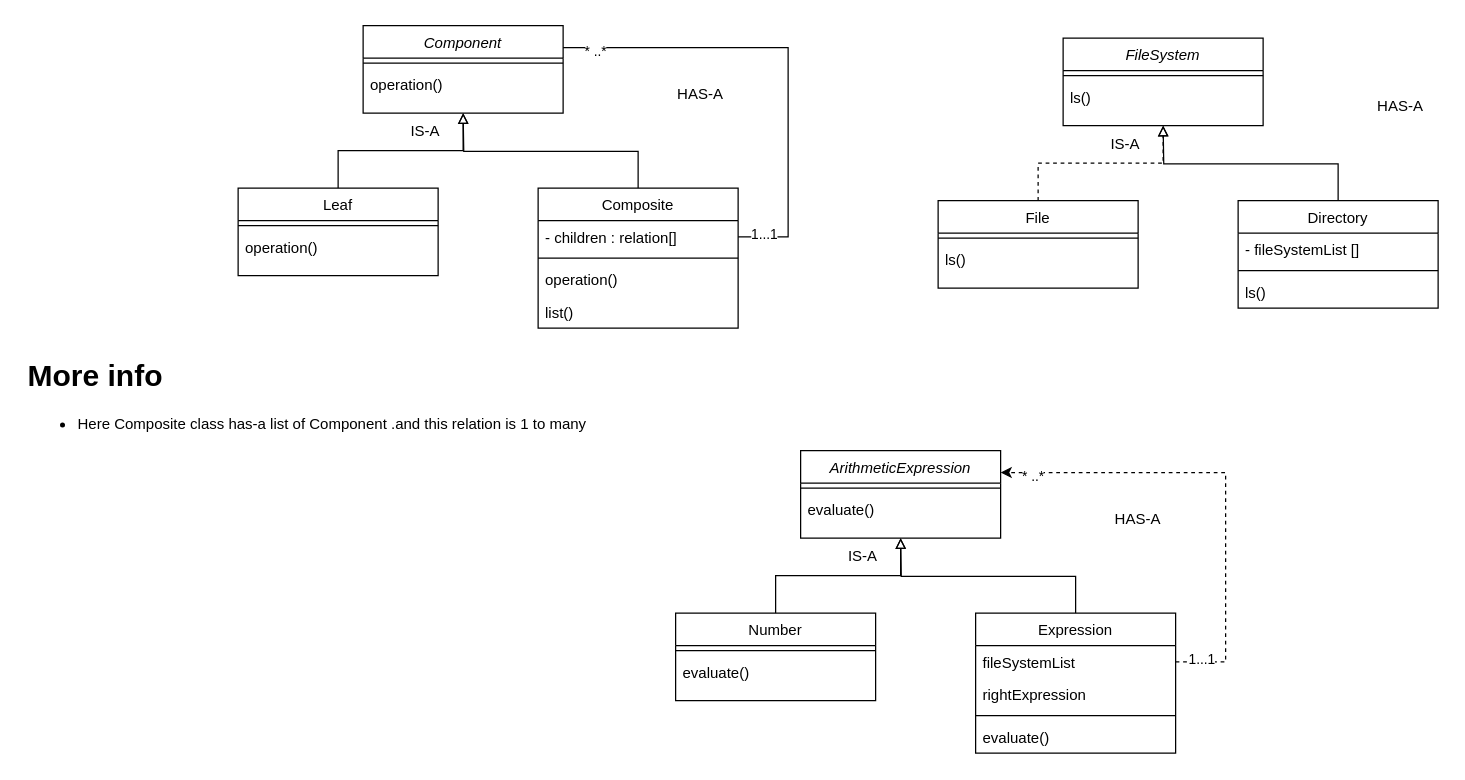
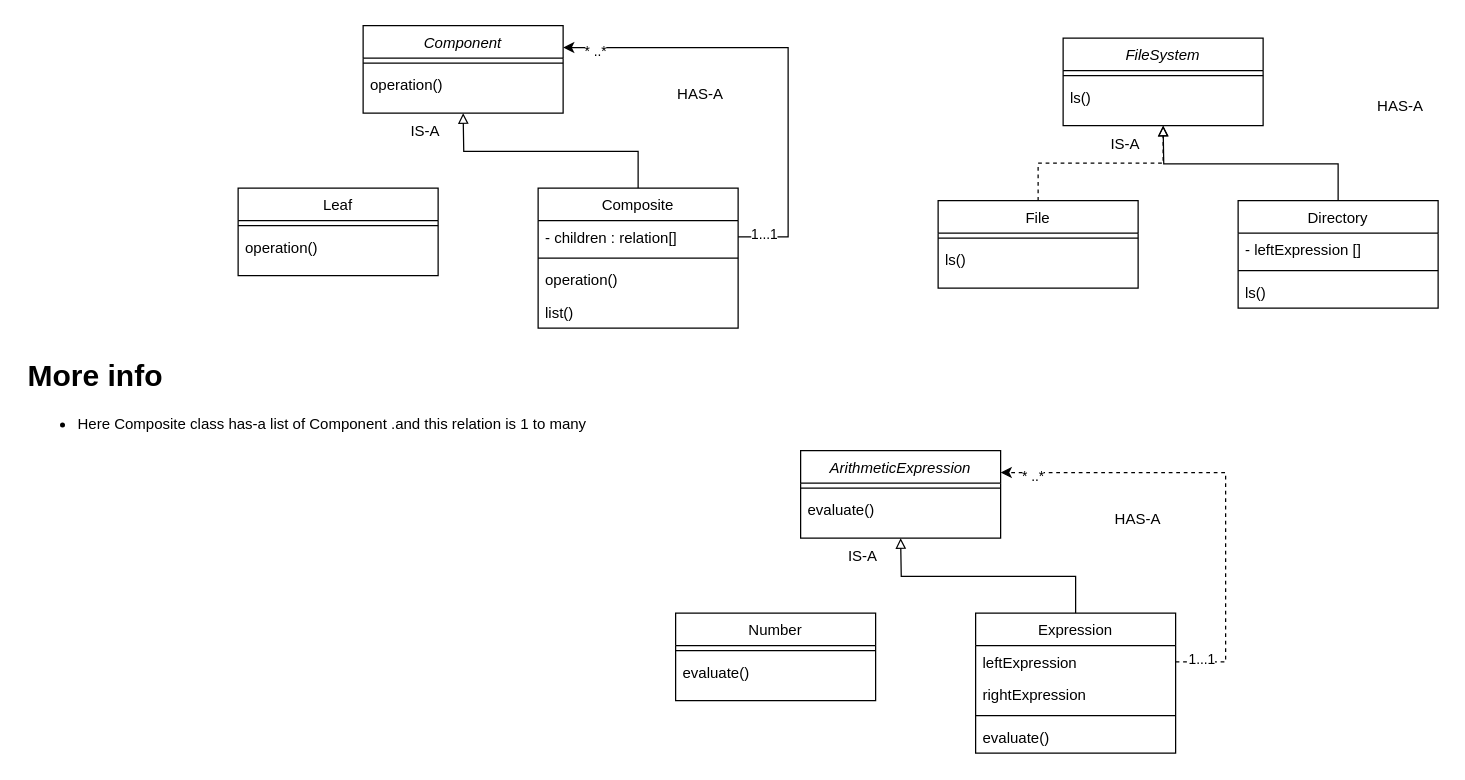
(569, 48) -> (573, 48)
(380, 151) -> none
(1315, 250) -> (1317, 250)
(818, 576) -> none
(1035, 663) -> (1037, 663)
